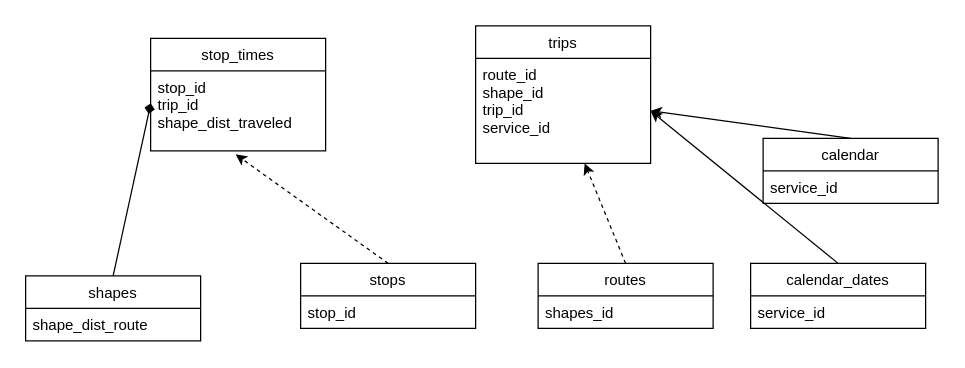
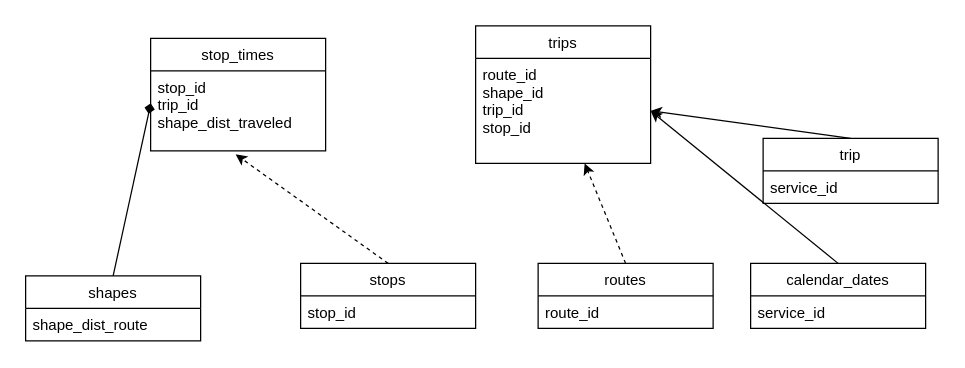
(514, 75) -> (514, 75)
(850, 155) -> (850, 155)
(581, 313) -> (577, 313)
